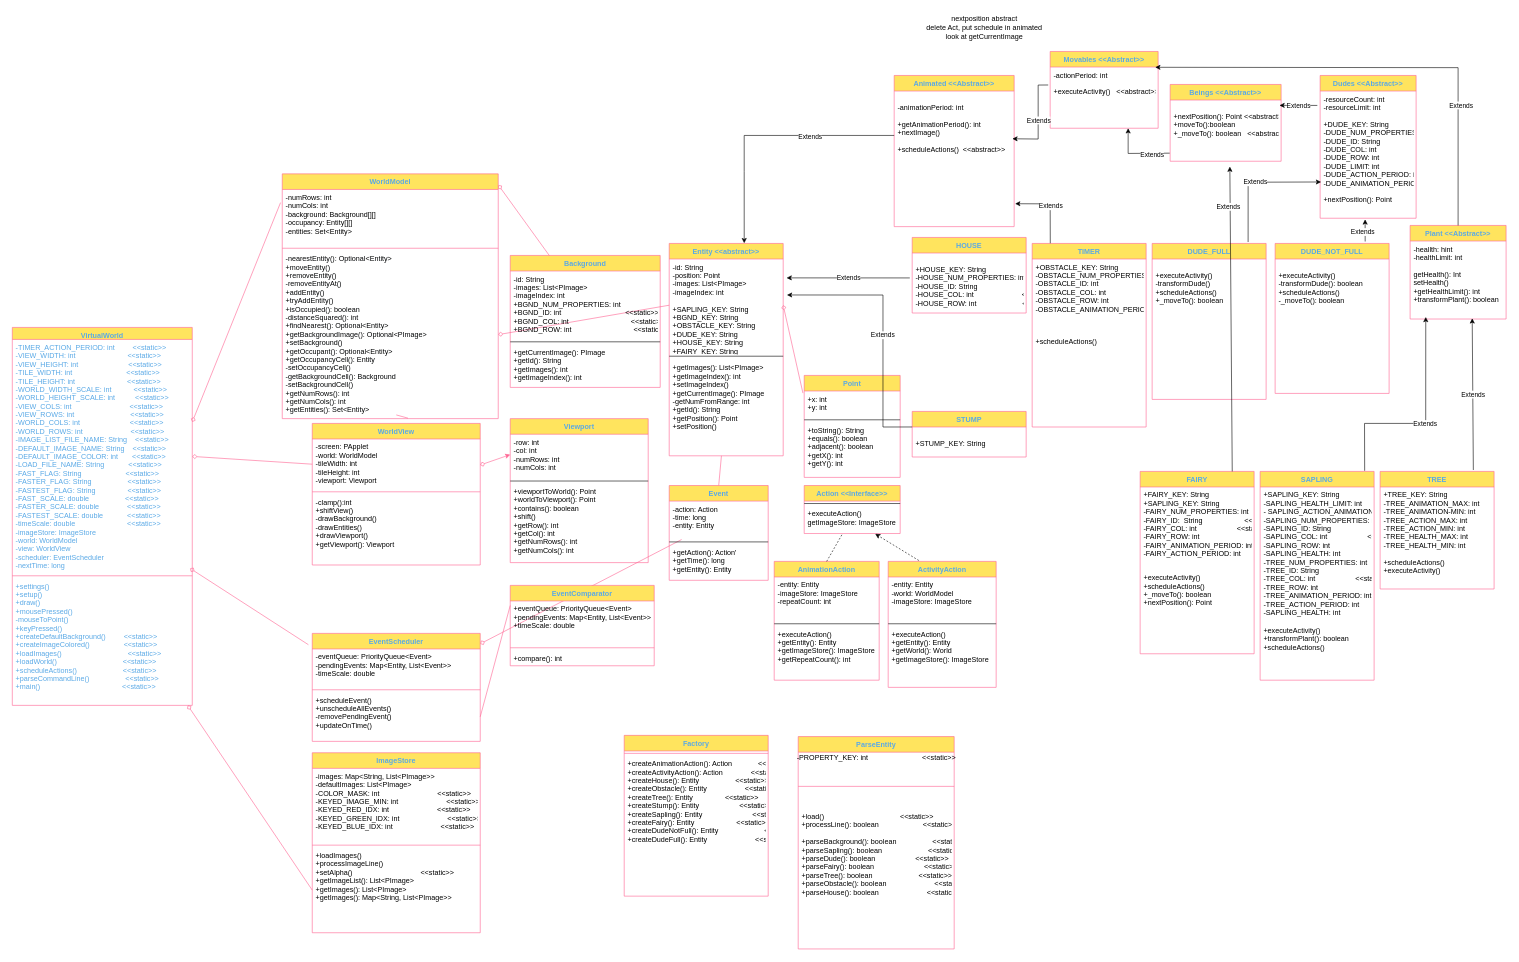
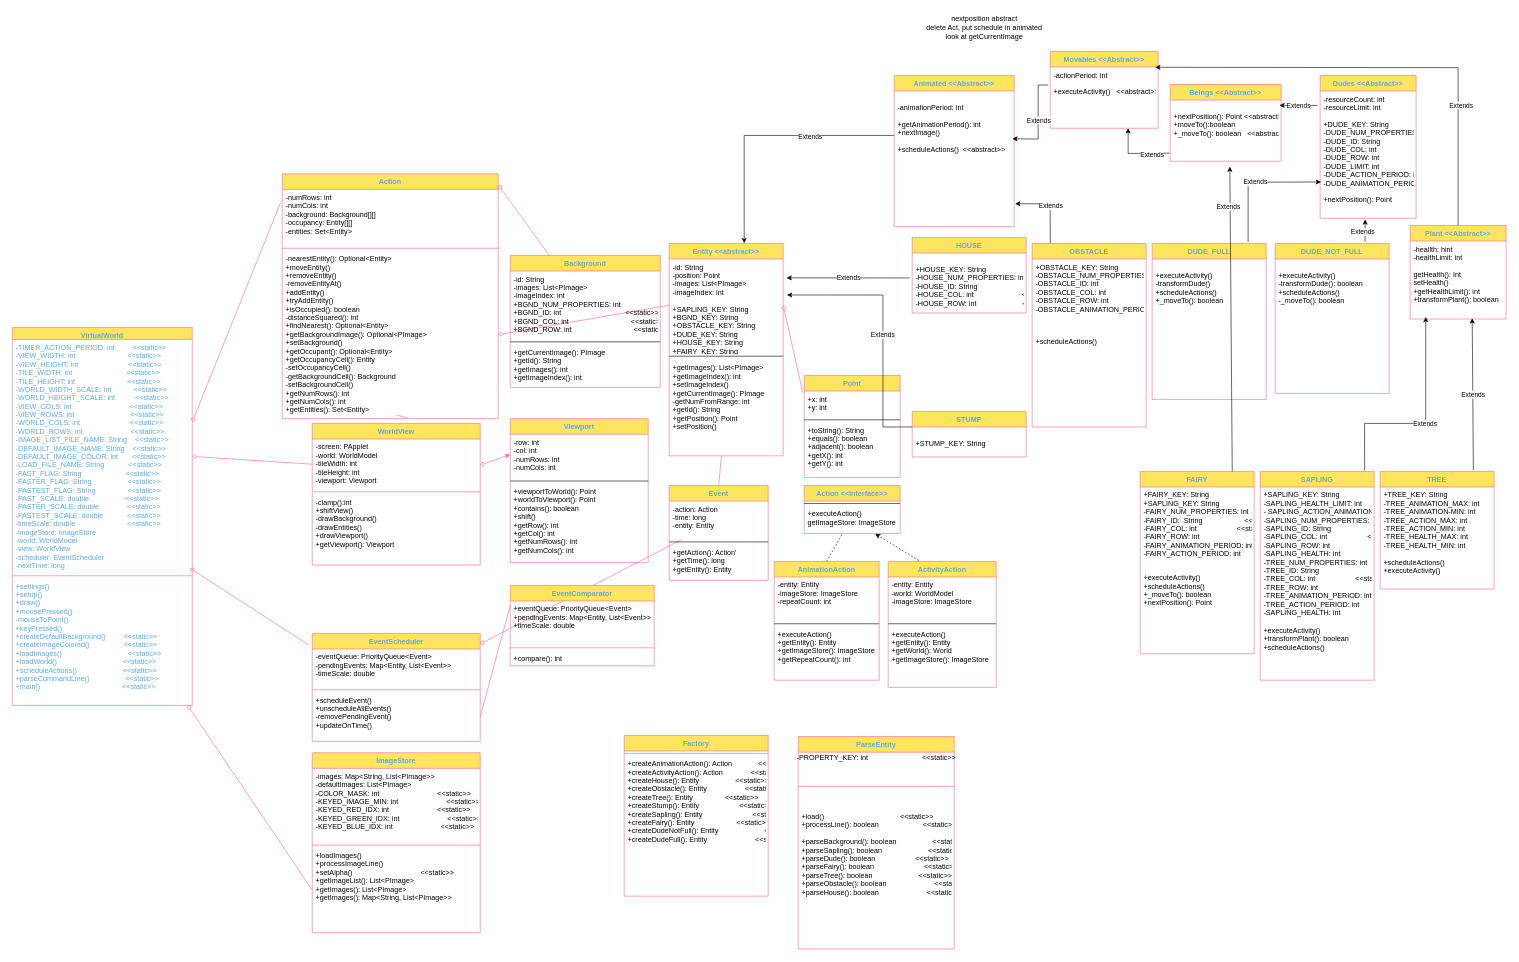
(390, 182) -> (390, 182)
(1089, 251) -> (1089, 251)
